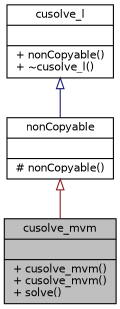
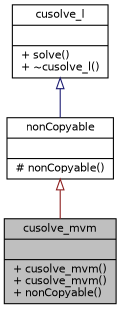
(60, 55) -> (46, 55)
(38, 293) -> (58, 293)
